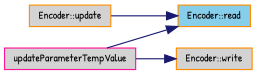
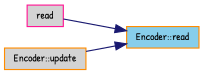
(70, 59) -> (45, 16)
(214, 59) -> none
